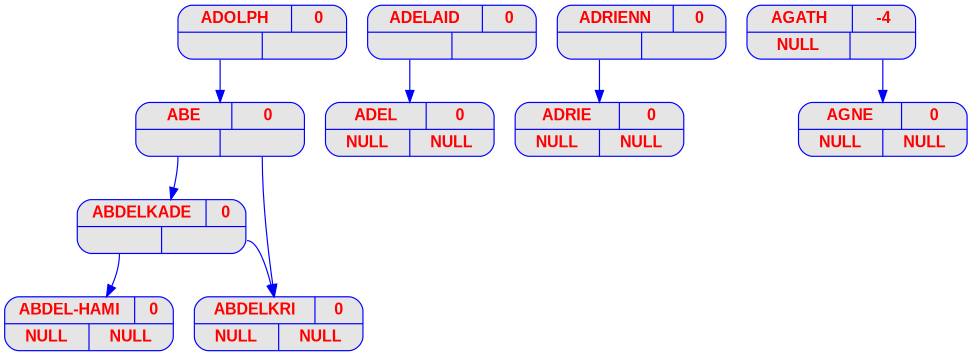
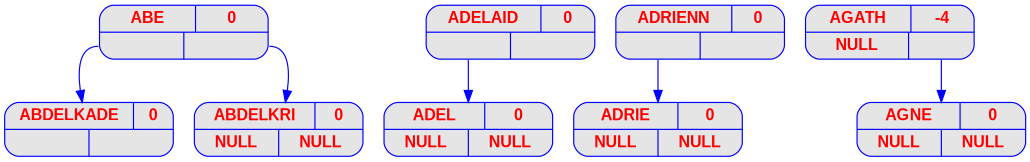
(262, 32) -> none
(262, 258) -> none
(89, 324) -> none
